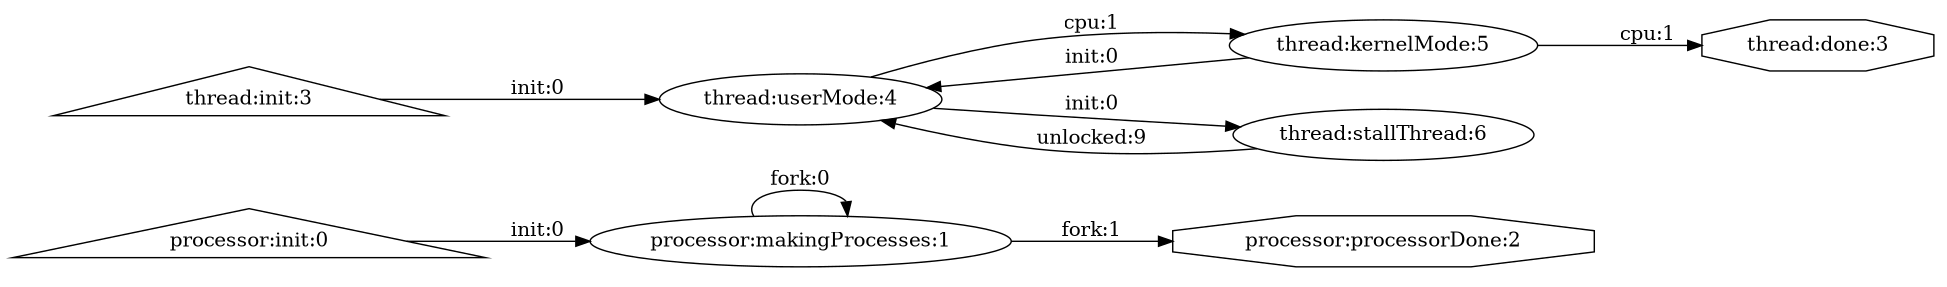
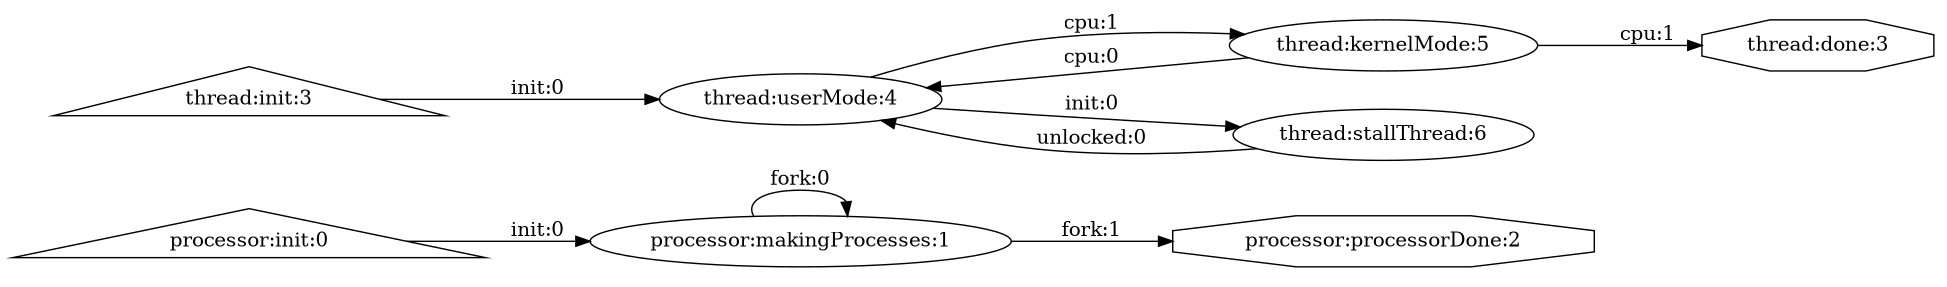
(1092, 57) -> (1092, 57)
(1092, 138) -> (1092, 138)
